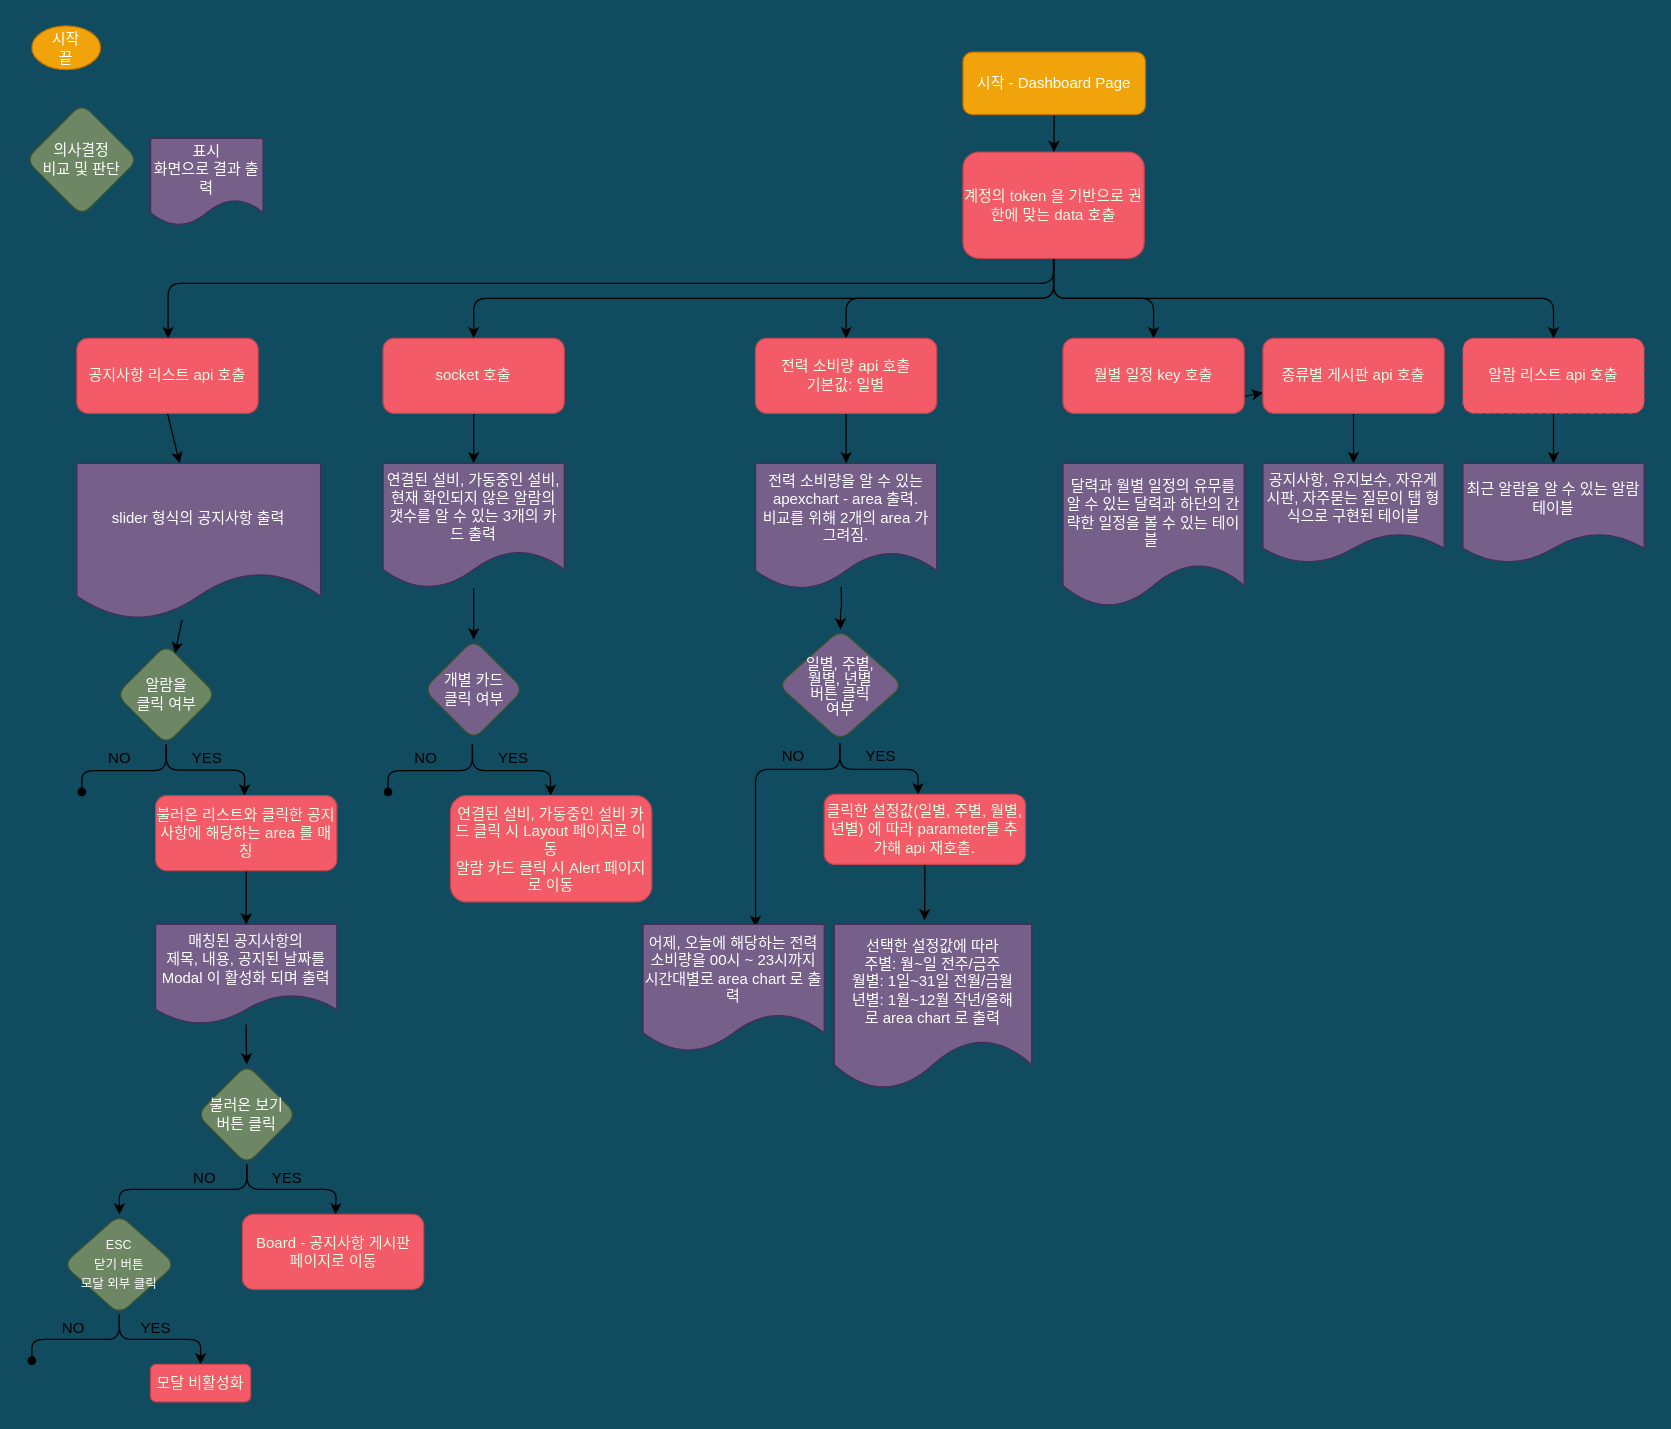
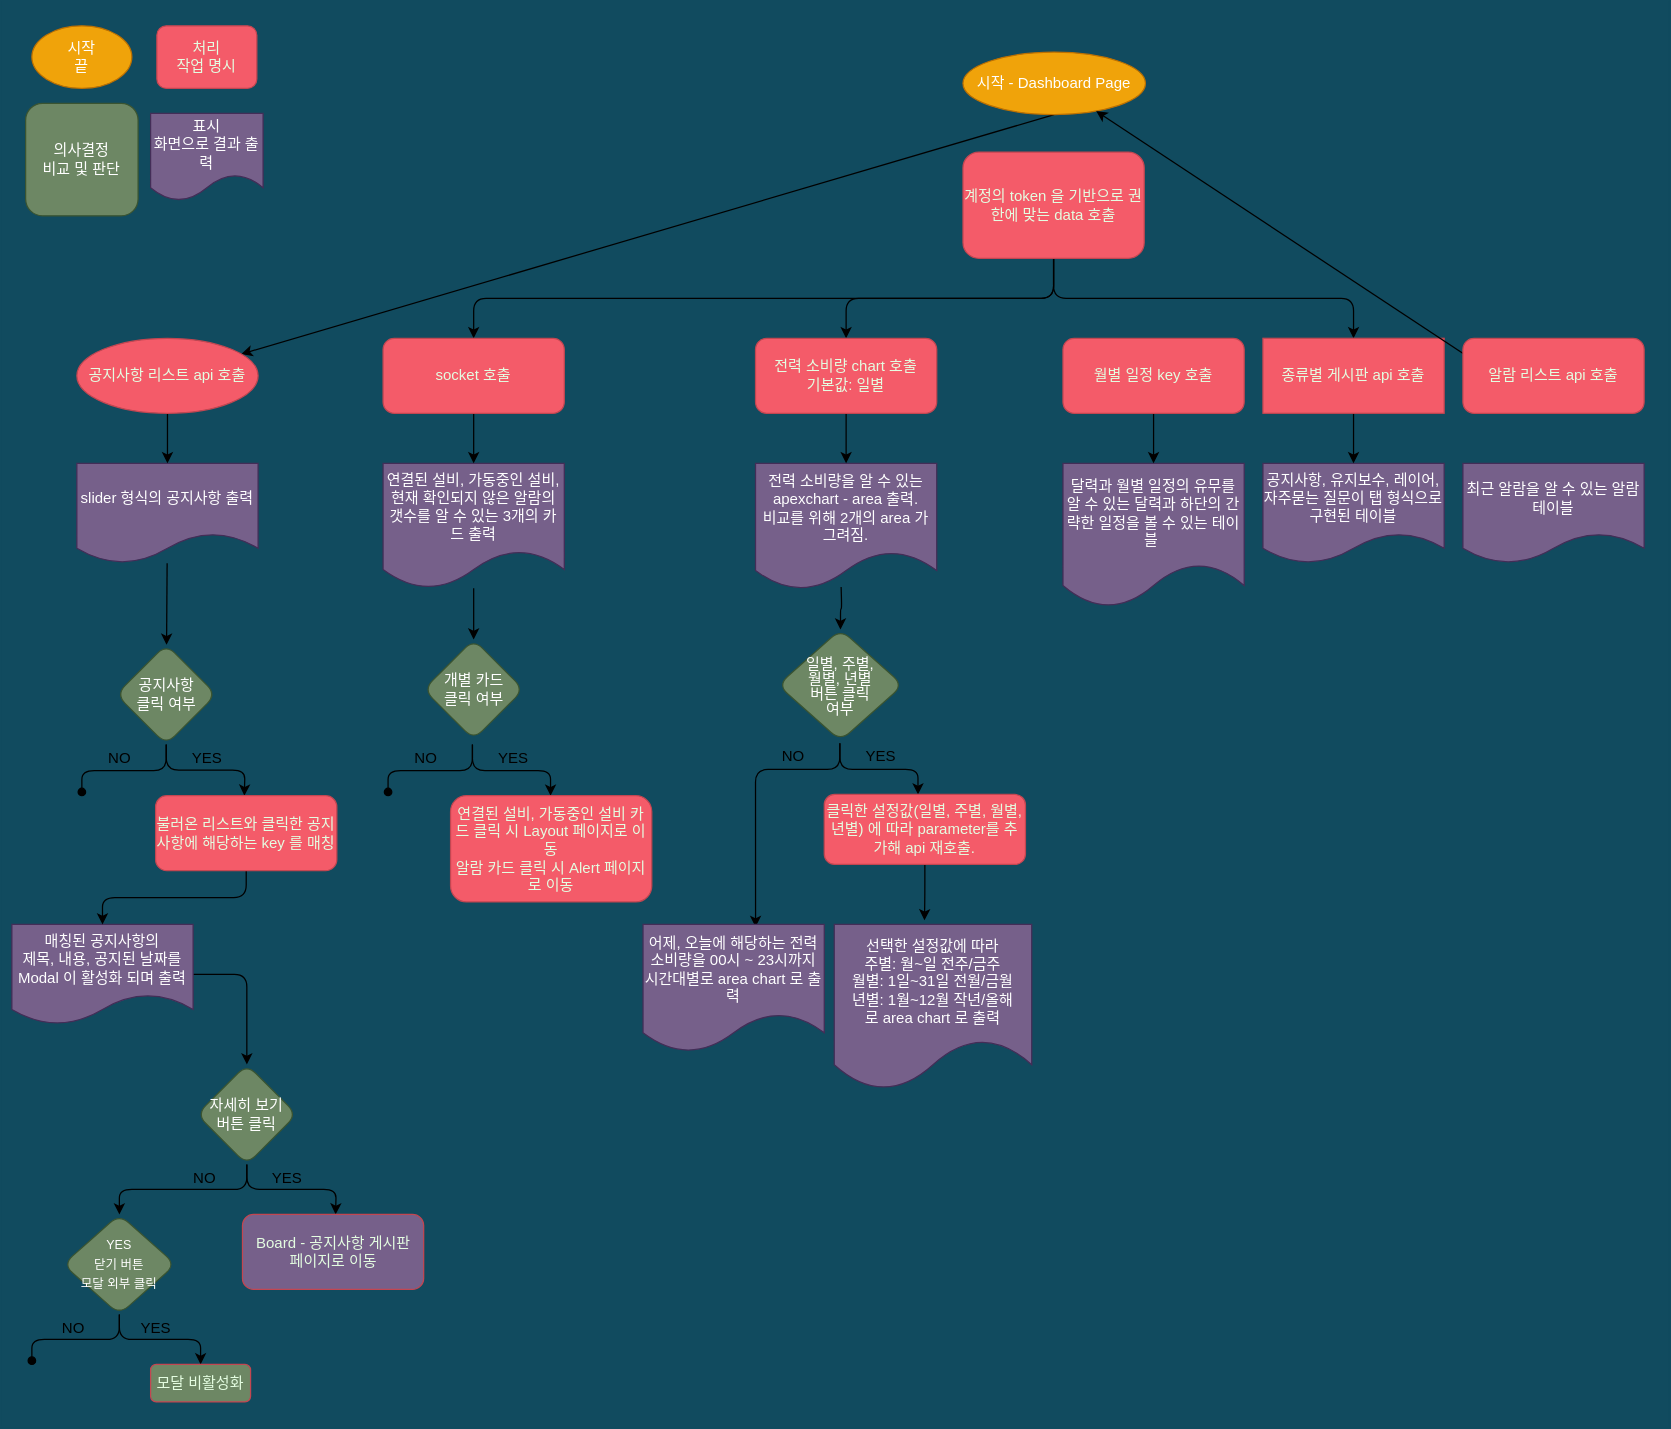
(66, 48) -> (82, 57)
none -> (207, 57)
(1054, 83) -> (1054, 83)
(1054, 129) -> (255, 350)
(82, 159) -> (82, 159)
(207, 182) -> (207, 157)
(767, 283) -> none
(1479, 298) -> none
(1154, 317) -> none
none -> (1354, 317)
(168, 376) -> (168, 376)
(846, 376) -> (846, 376)
(1354, 376) -> (1354, 376)
(1554, 376) -> (1554, 376)
(1249, 395) -> (1154, 434)
(1554, 434) -> (1442, 339)
(1354, 498) -> (1354, 498)
(199, 541) -> (168, 513)
(841, 685) -> (841, 685)
(474, 689) -> (474, 689)
(167, 694) -> (167, 694)
(246, 833) -> (246, 833)
(246, 974) -> (103, 974)
(247, 1114) -> (247, 1114)
(333, 1252) -> (333, 1252)
(119, 1264) -> (119, 1264)
(201, 1383) -> (201, 1383)
